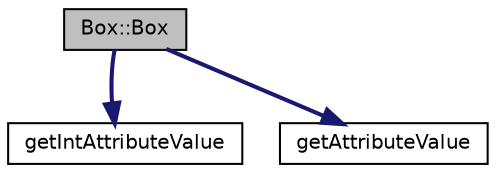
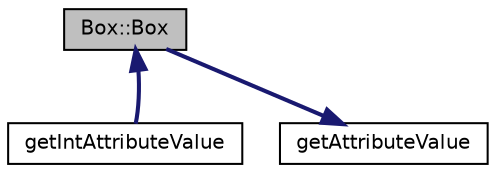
(112, 76) -> (139, 97)
